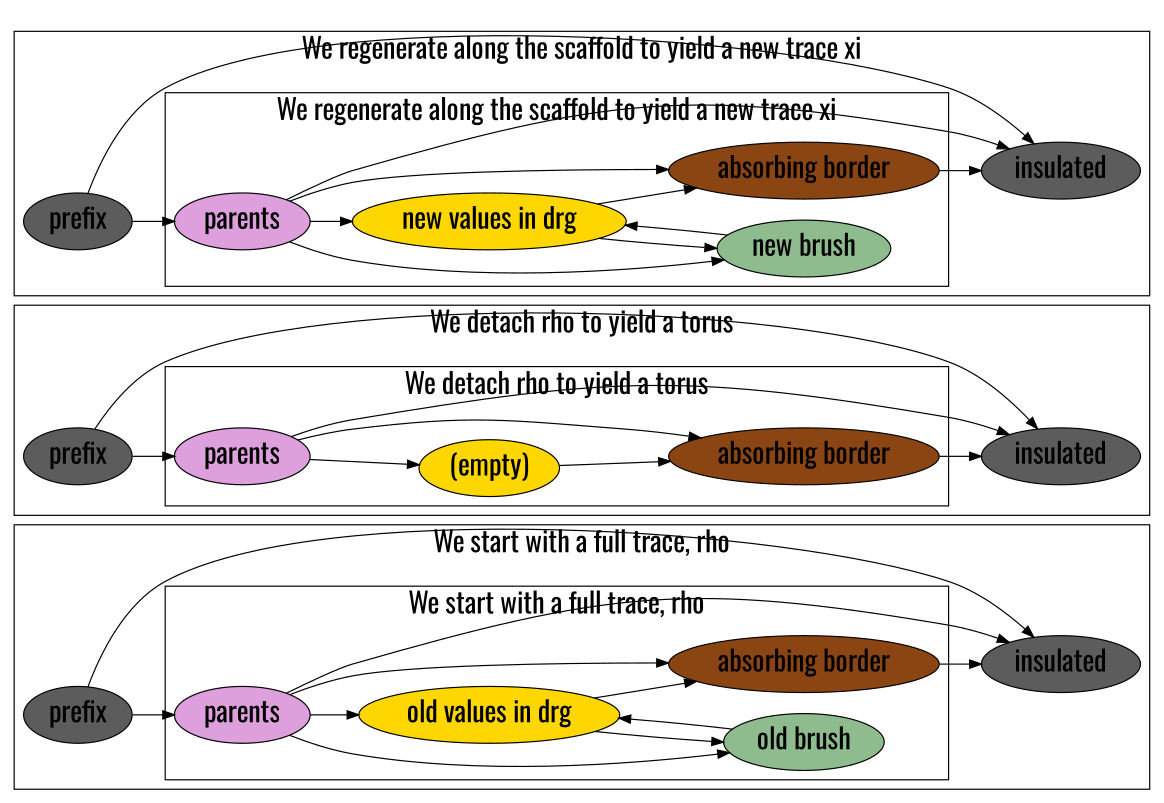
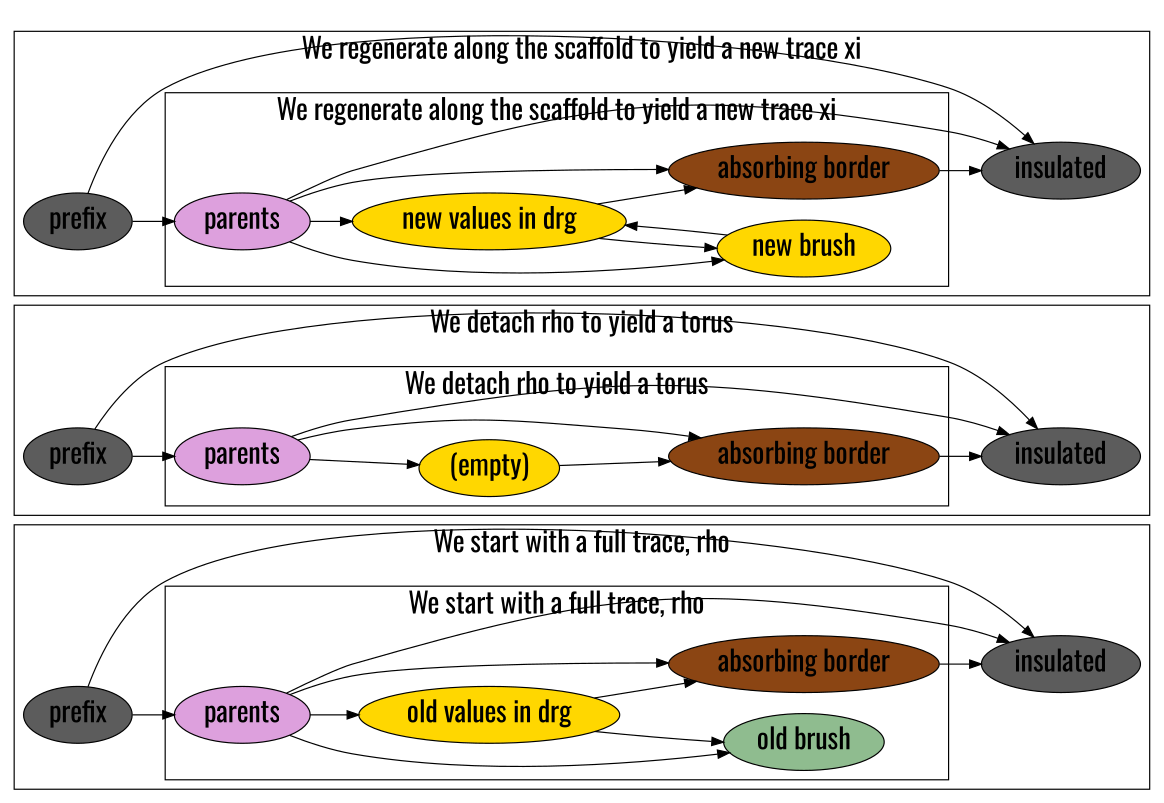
(804, 249) -> (804, 249)
(682, 724) -> none
